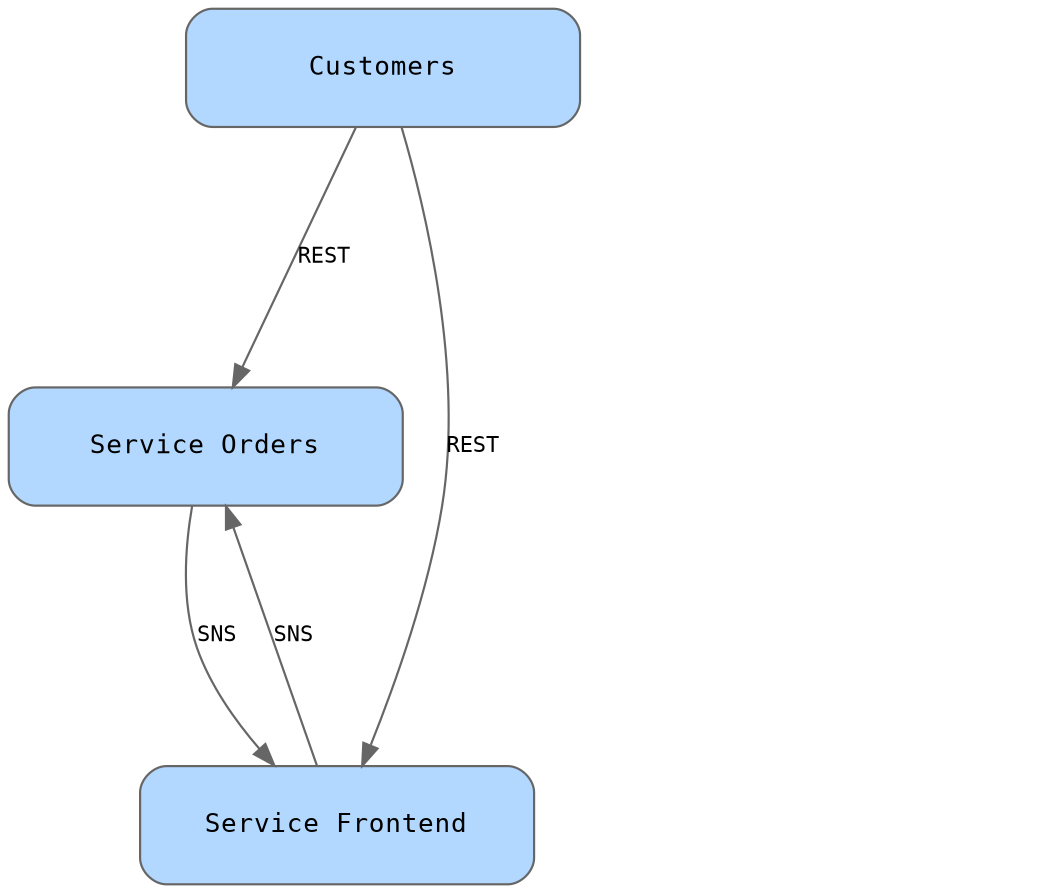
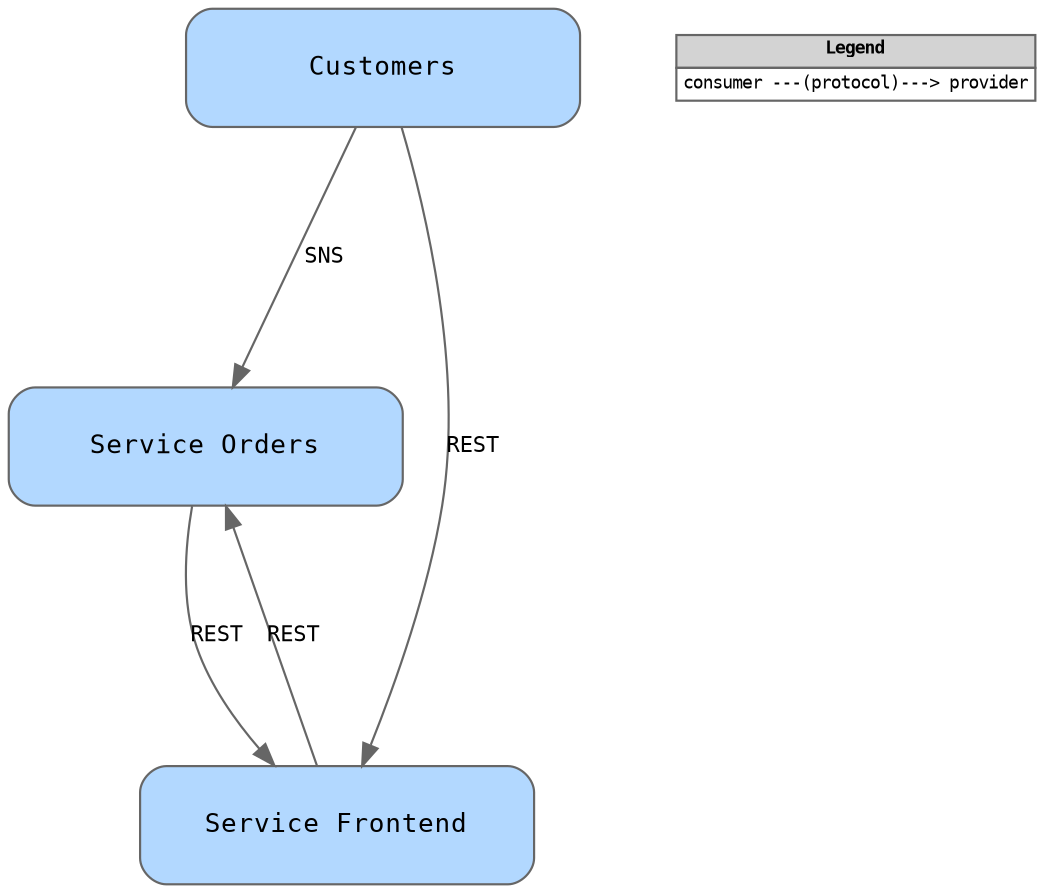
none -> (856, 68)
(325, 257) -> (325, 257)
(218, 636) -> (218, 636)
(294, 636) -> (294, 636)
